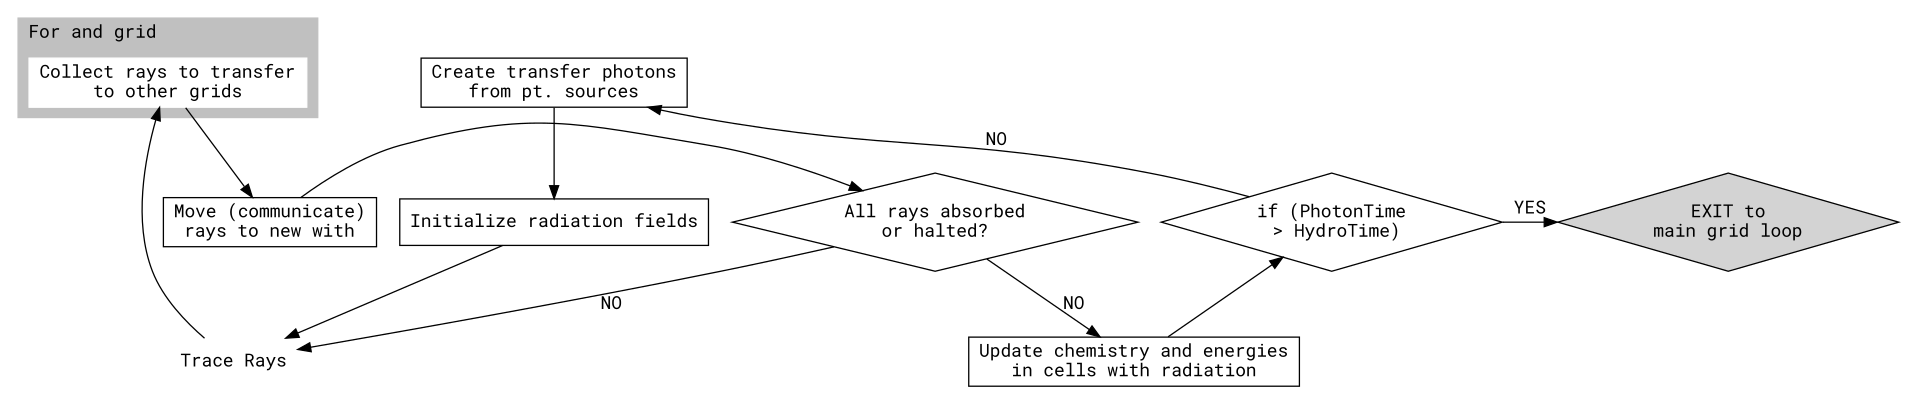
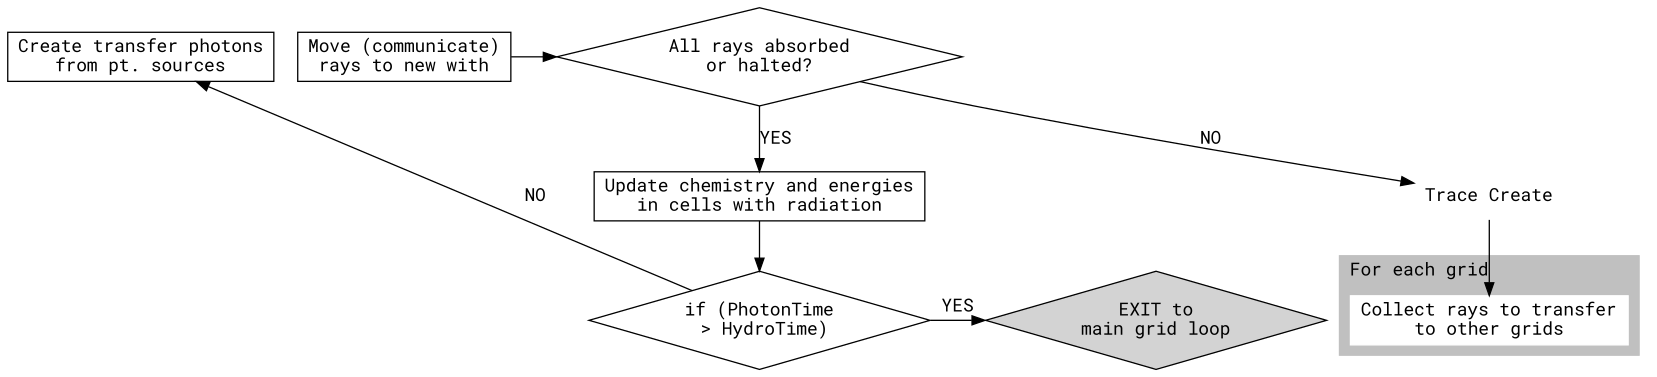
(93, 33) -> (1420, 271)
(215, 147) -> none
(554, 222) -> none
(1074, 304) -> (776, 139)
(234, 362) -> (1489, 196)
